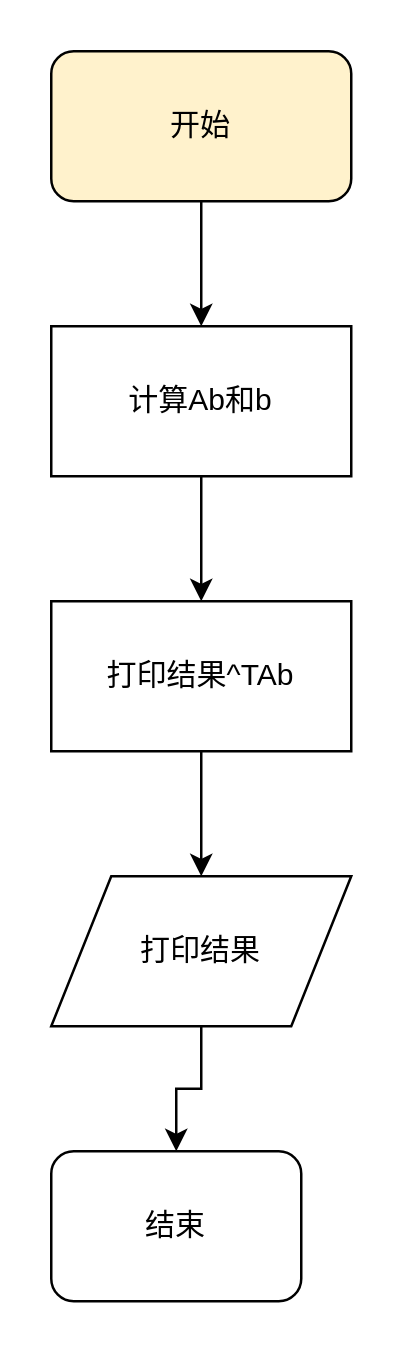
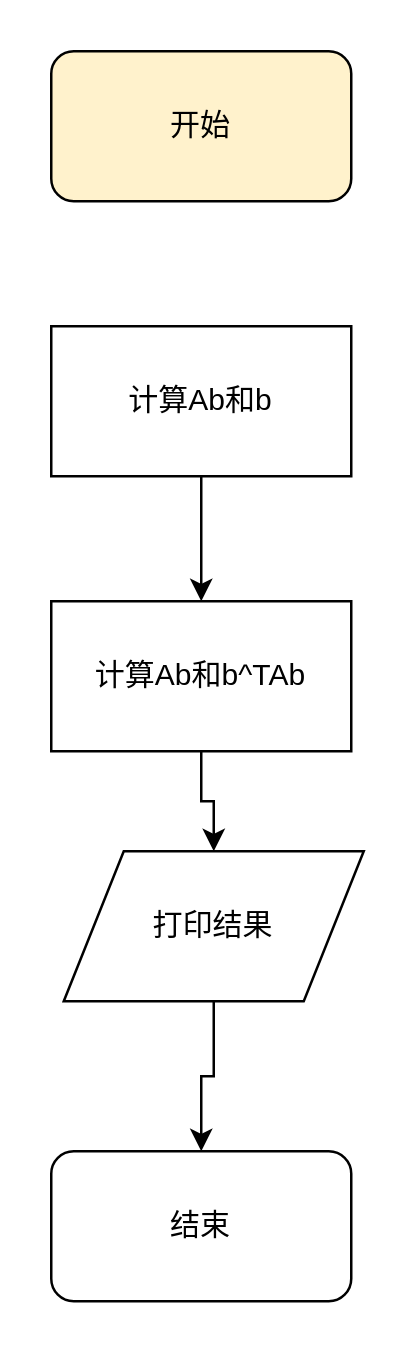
(201, 255) -> none
(201, 676) -> (201, 676)
(201, 951) -> (214, 926)
(176, 1226) -> (201, 1226)
